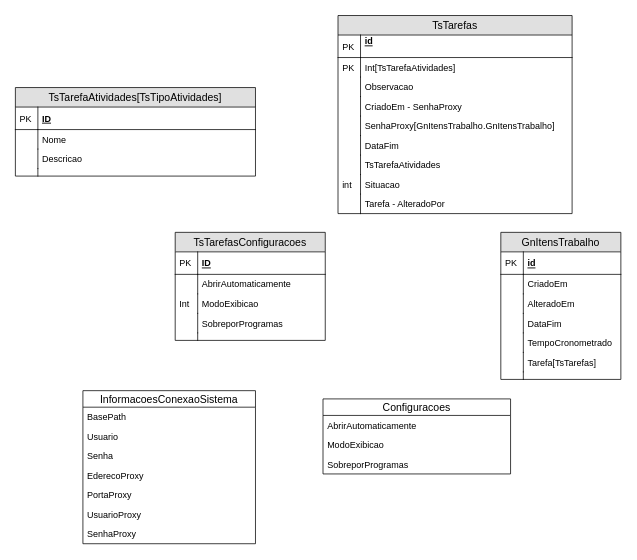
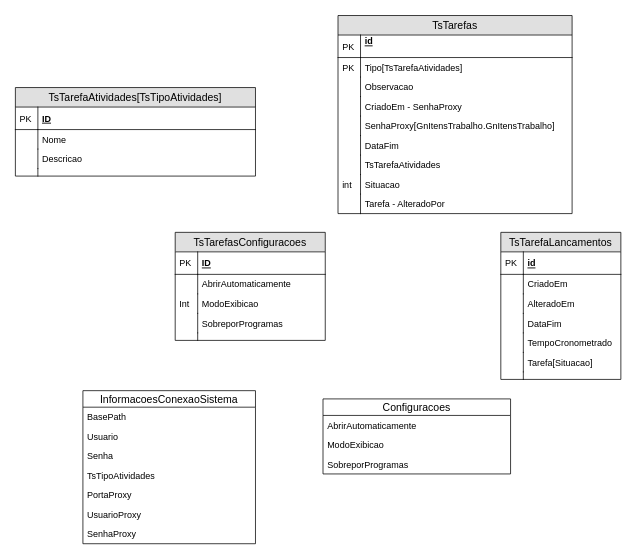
(420, 68) -> (421, 68)
(560, 243) -> (560, 243)
(570, 362) -> (566, 362)
(117, 476) -> (124, 476)
